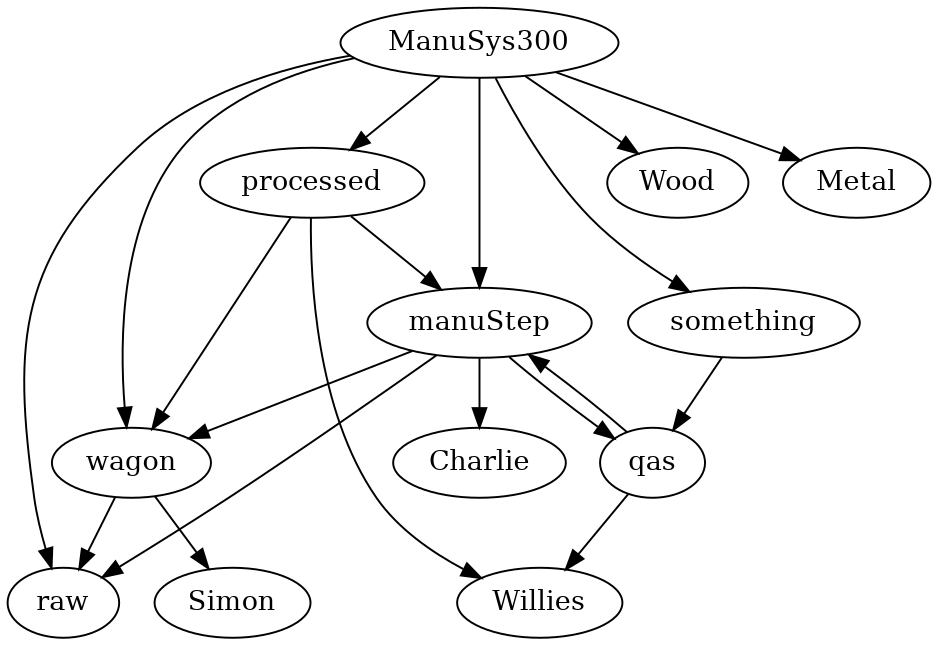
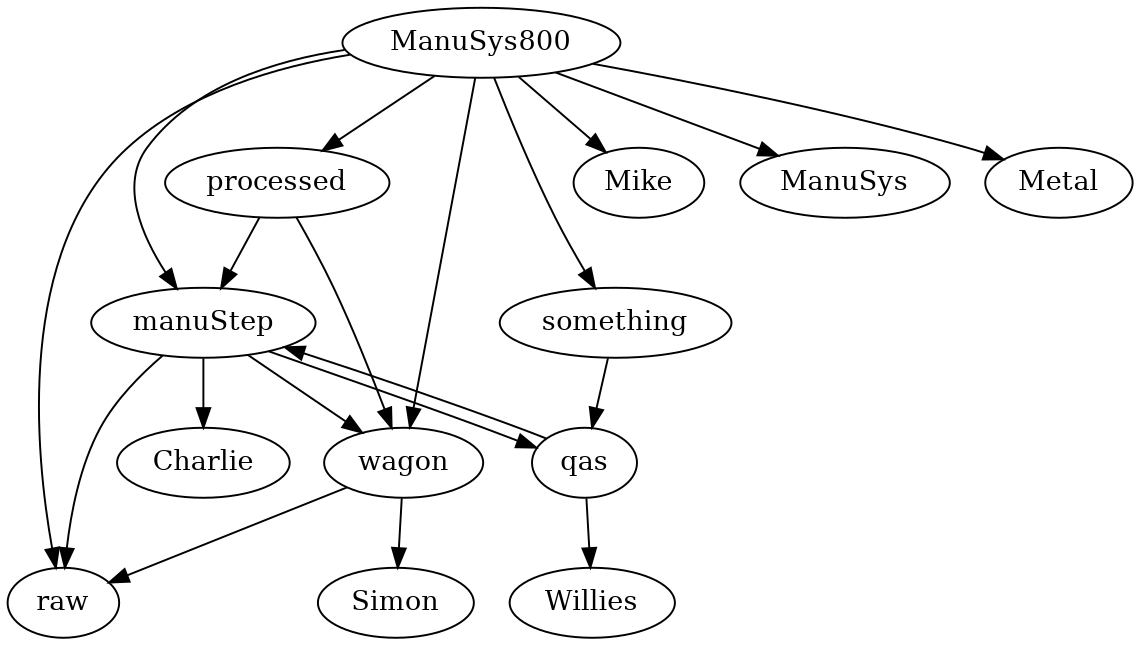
(480, 43) -> (481, 43)
none -> (639, 183)
(678, 183) -> (845, 183)
(335, 408) -> none
